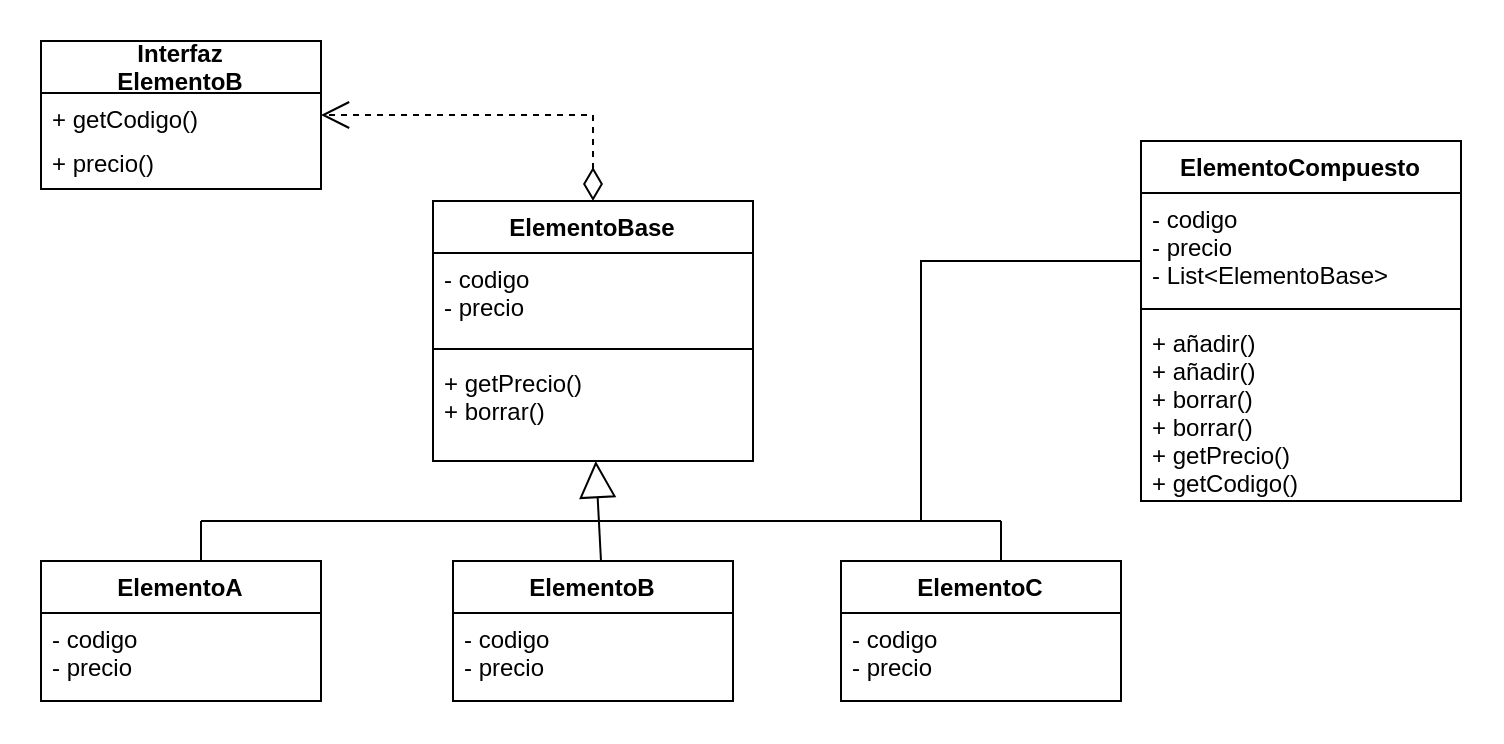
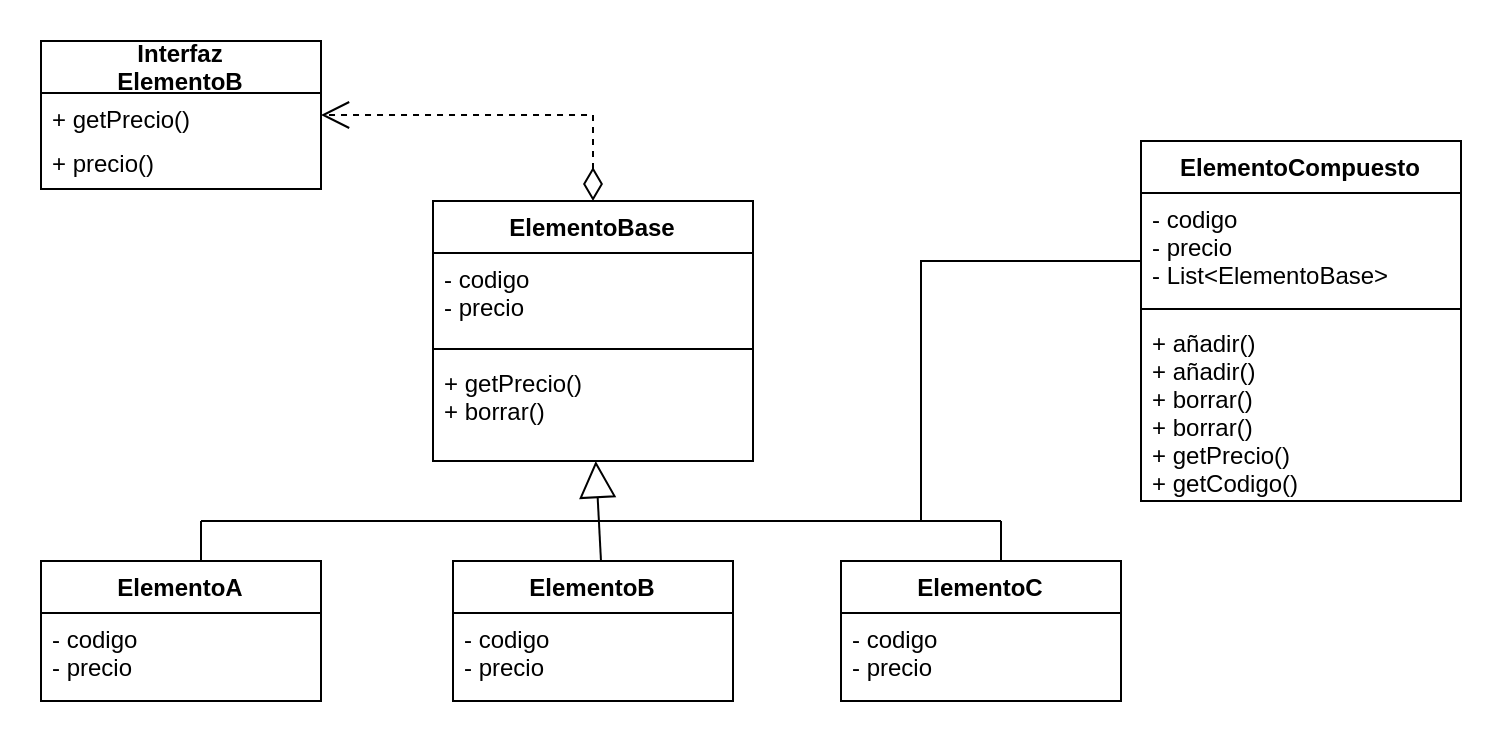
(133, 120) -> (133, 120)
